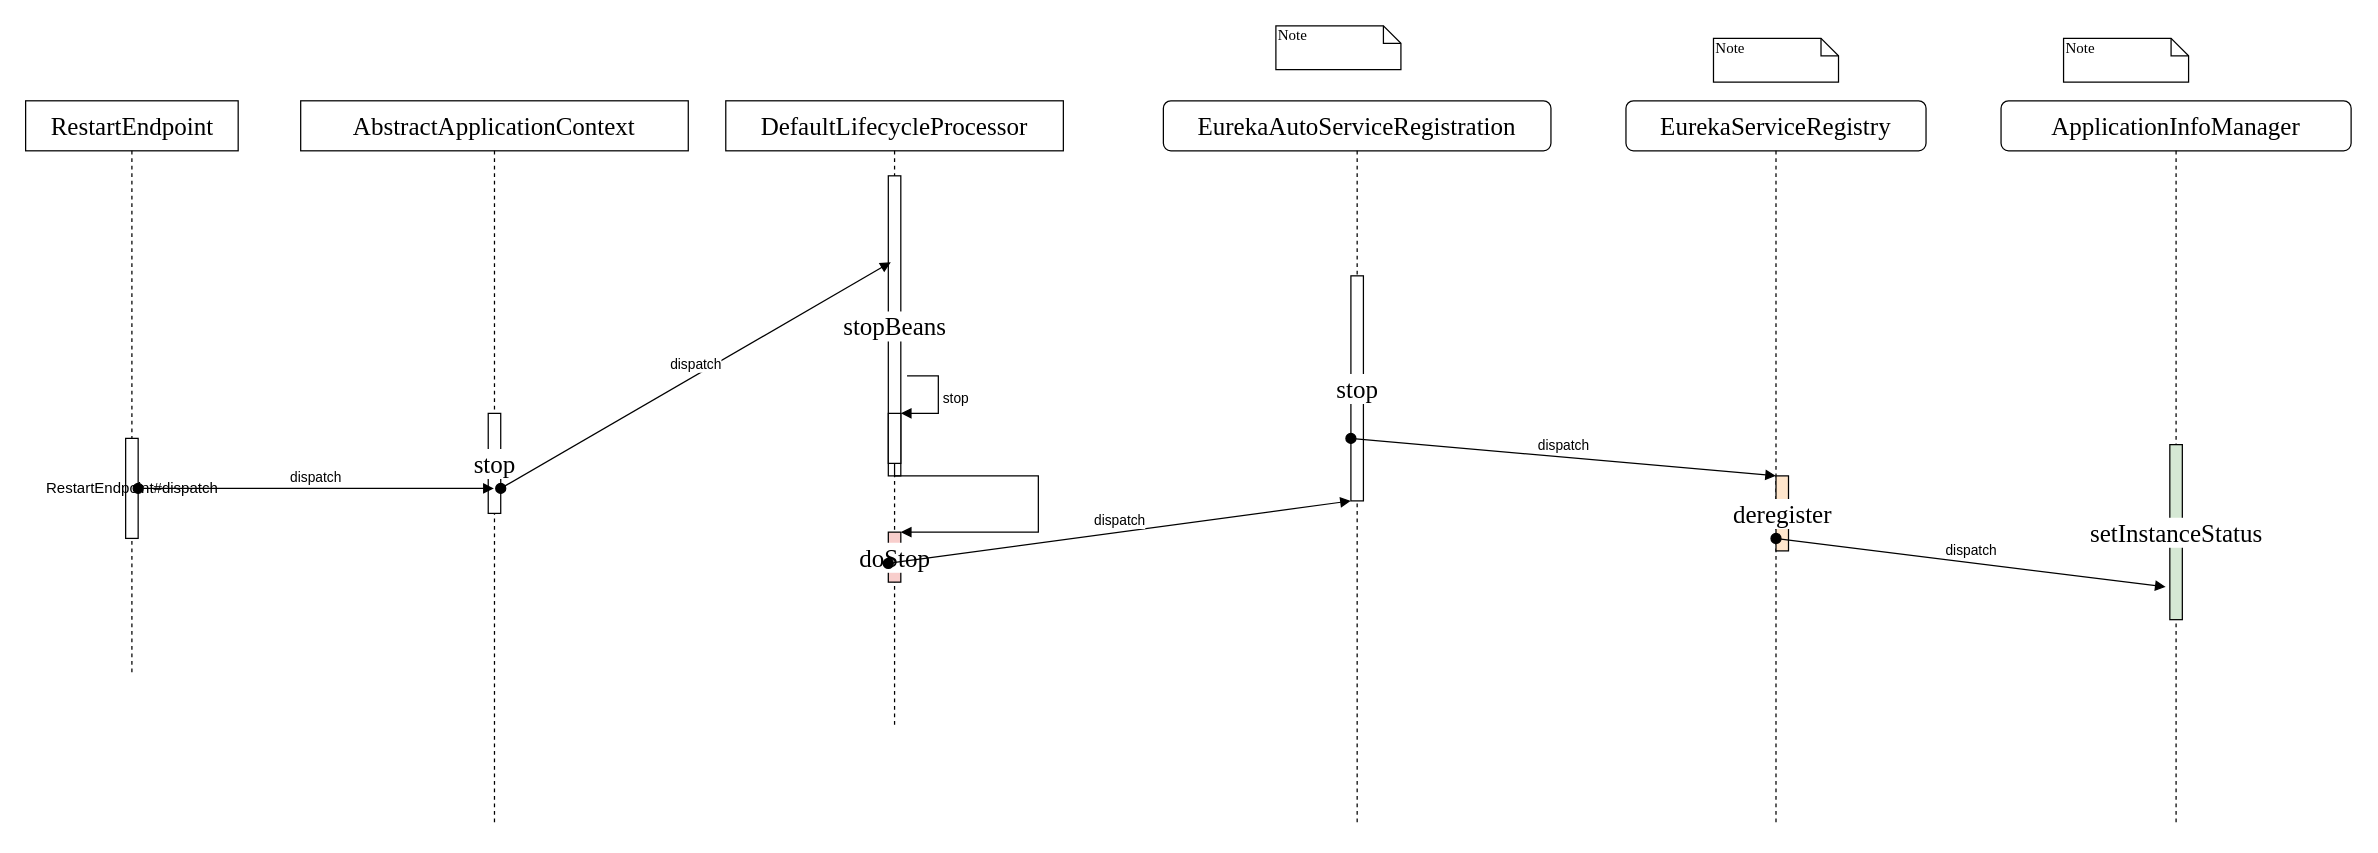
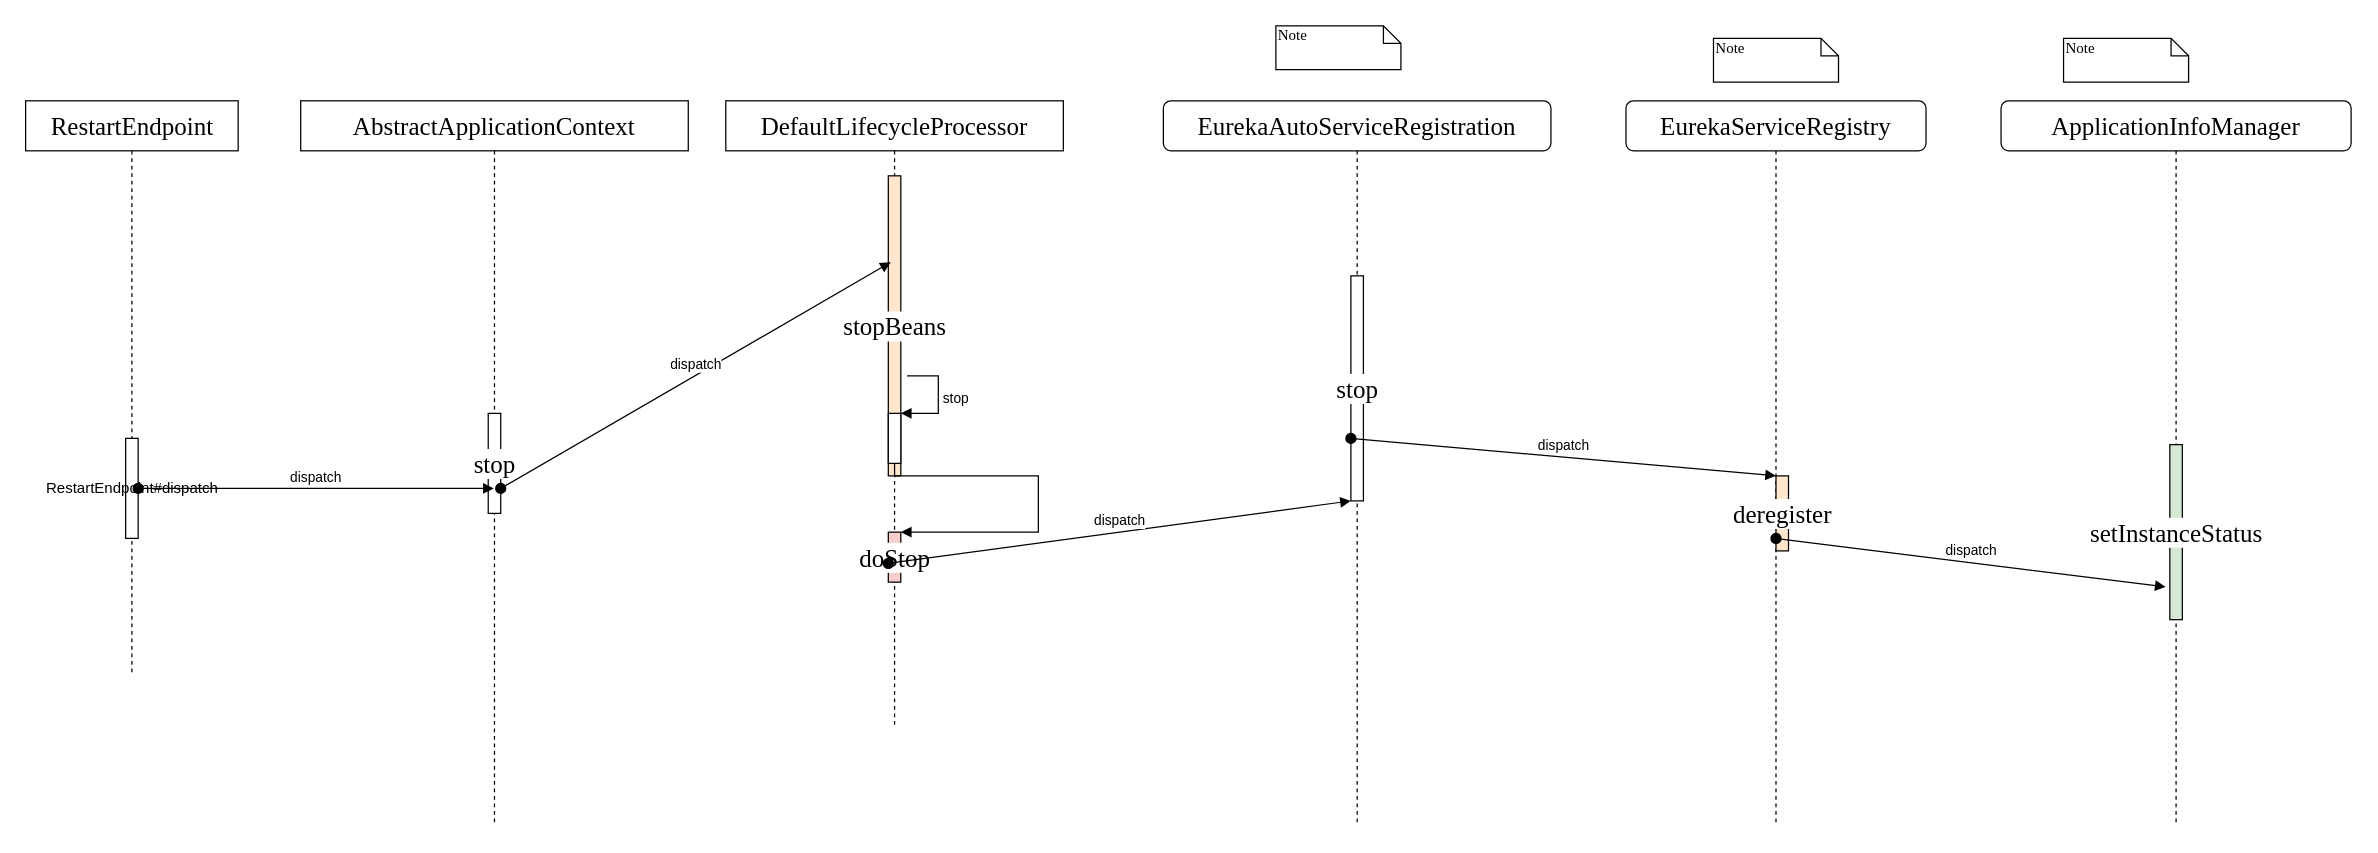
(894, 326) -> (894, 326)
